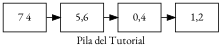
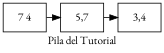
(82, 18) -> (82, 18)
(140, 18) -> (140, 18)
(197, 18) -> none
